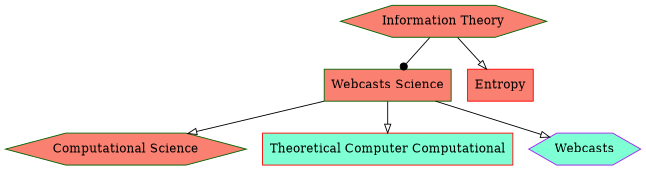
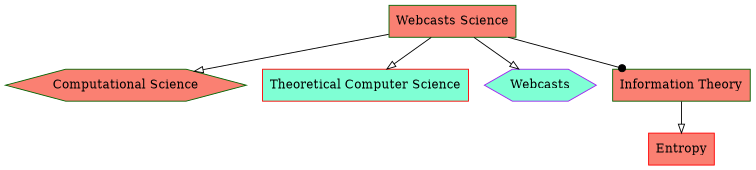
(444, 21) -> (681, 85)
(418, 51) -> (563, 52)
(388, 149) -> (366, 85)
